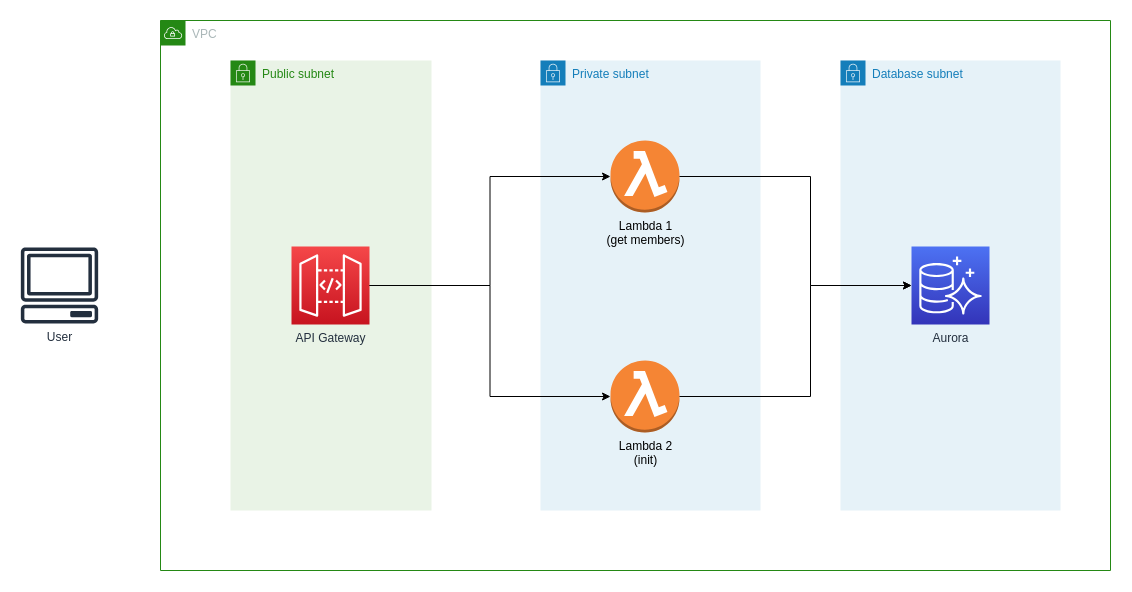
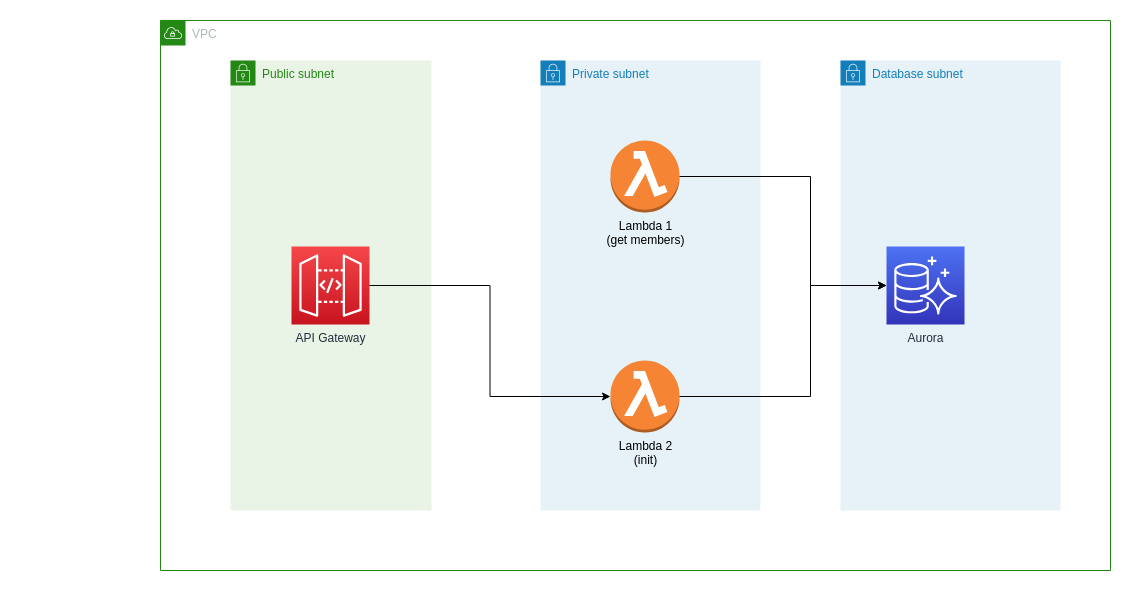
(494, 177) -> none
(60, 286) -> none
(951, 286) -> (926, 286)
